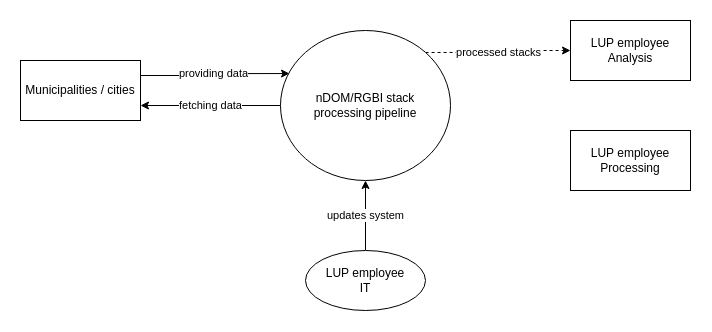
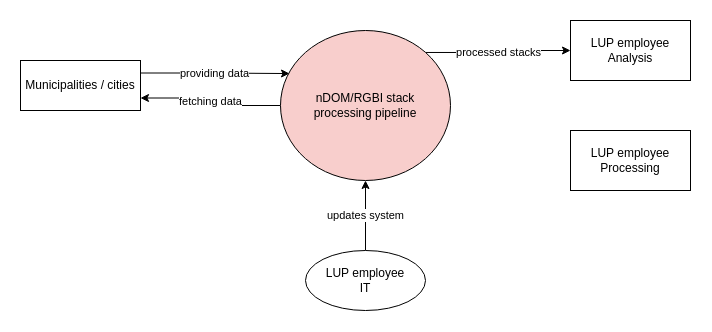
(442, 52) -> (442, 52)
(81, 91) -> (81, 86)
(366, 106) -> (366, 106)
